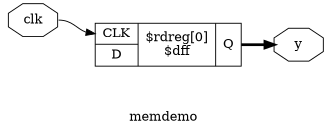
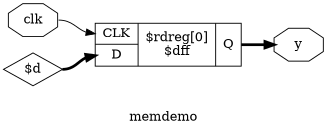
none -> (33, 69)
